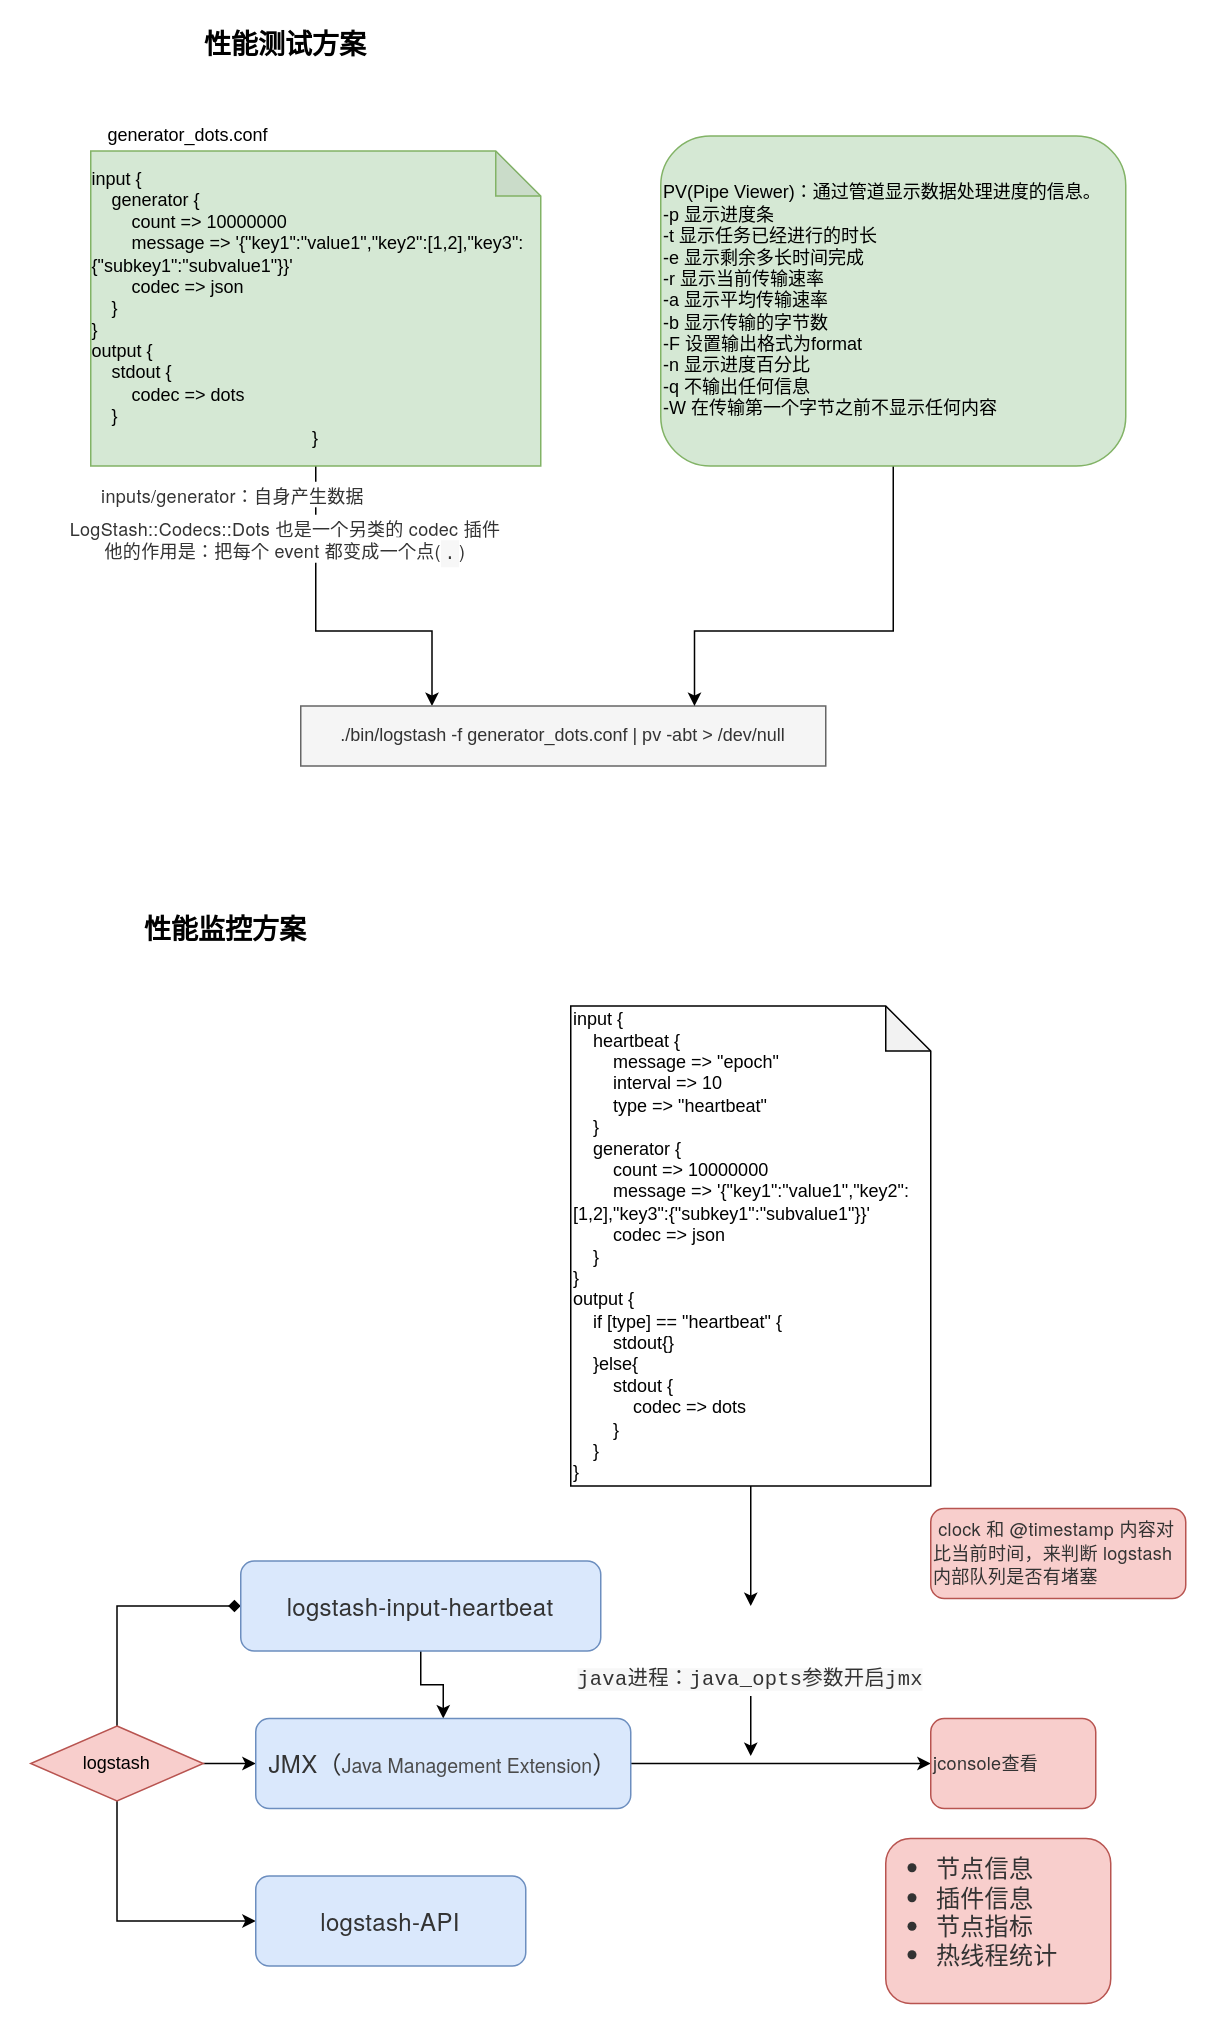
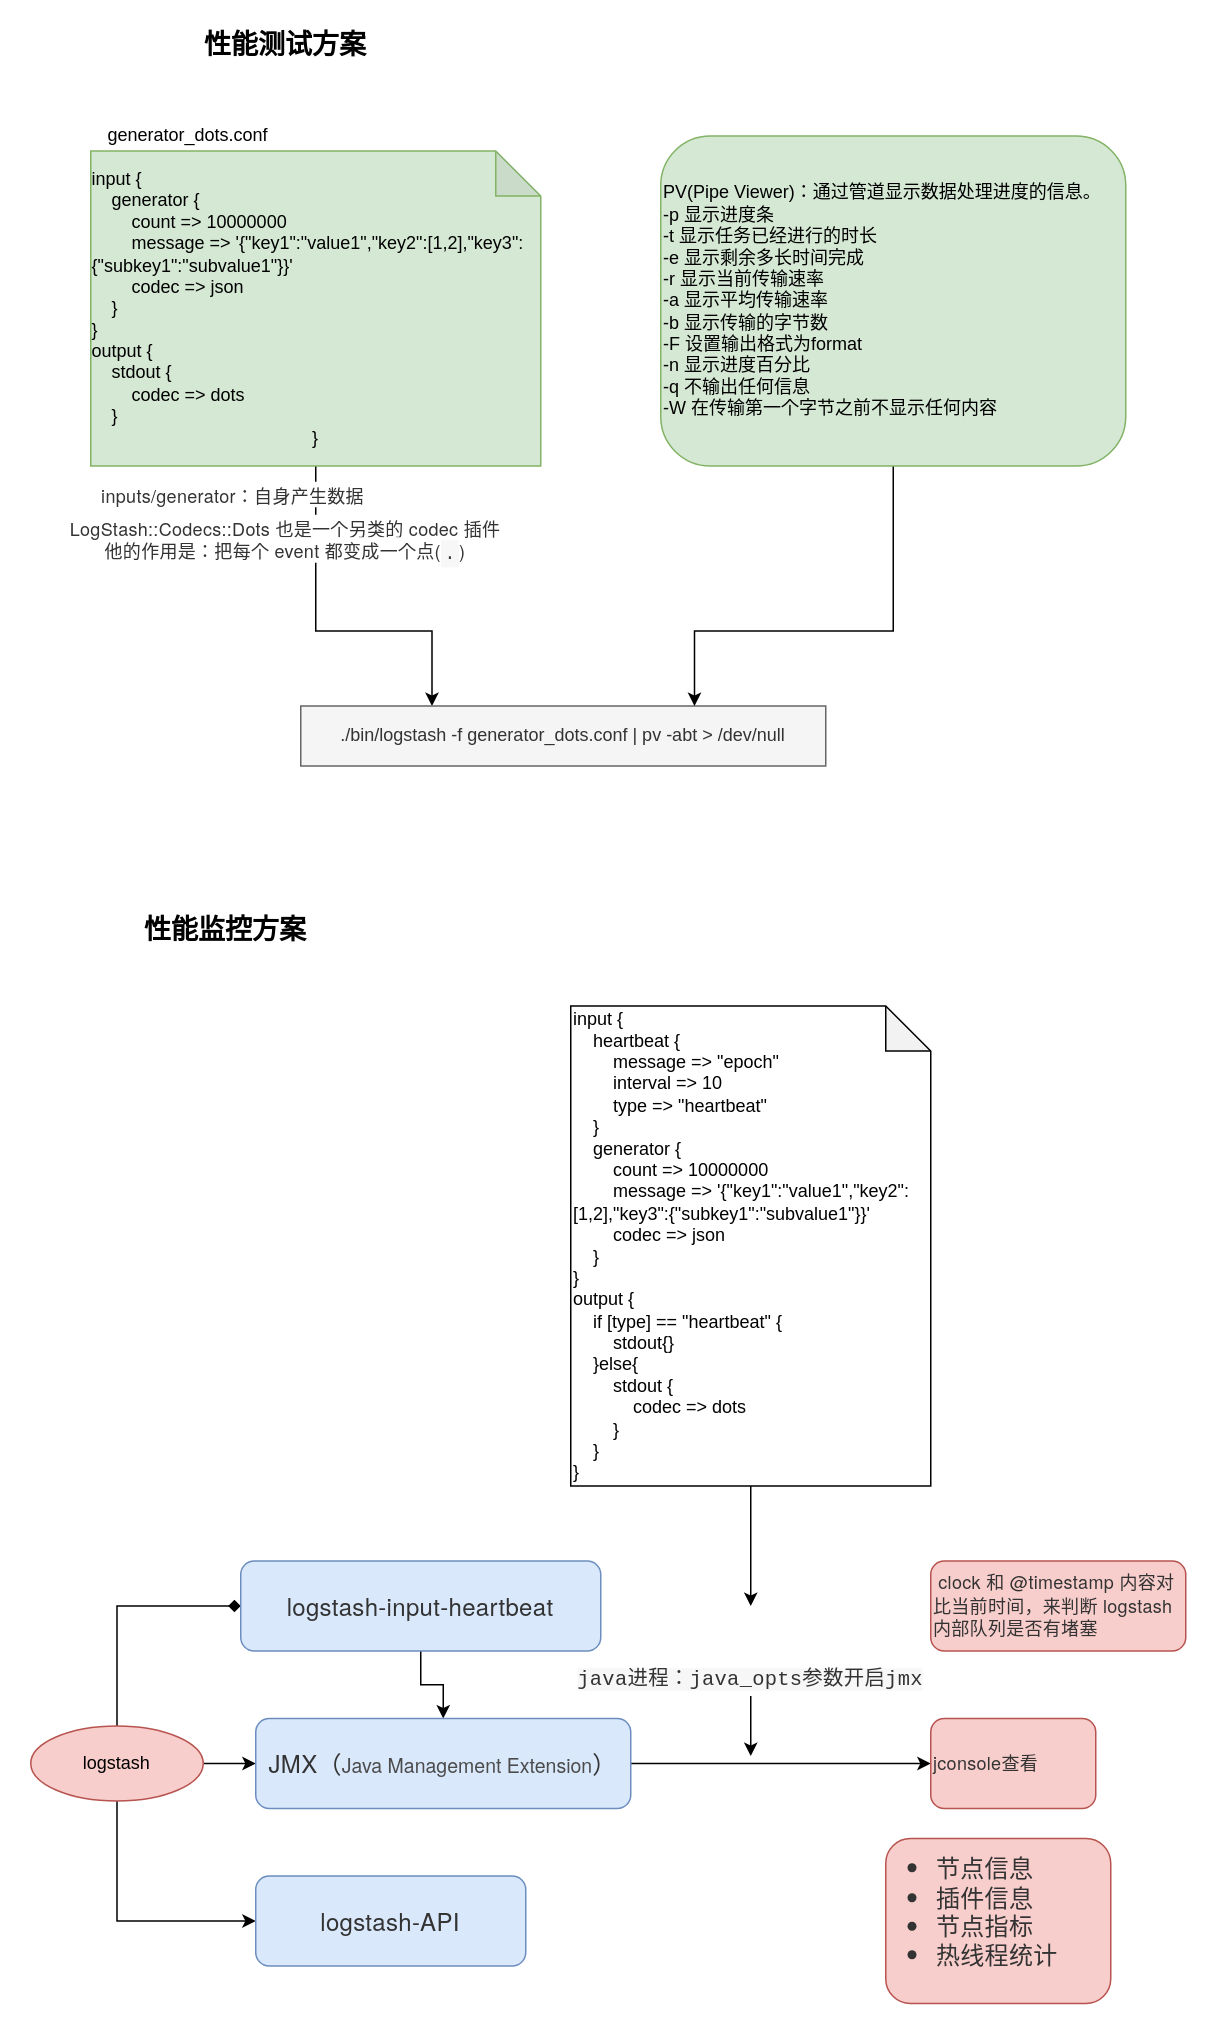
(1058, 1553) -> (1058, 1606)
(117, 1763) -> (117, 1763)
